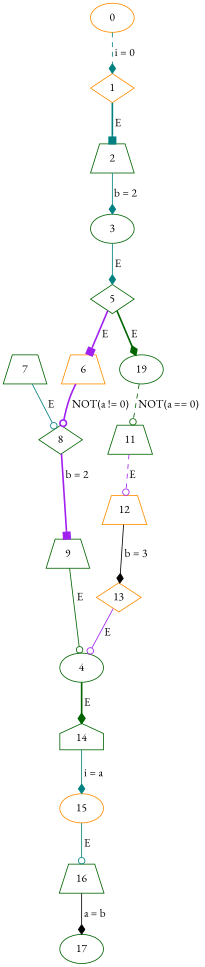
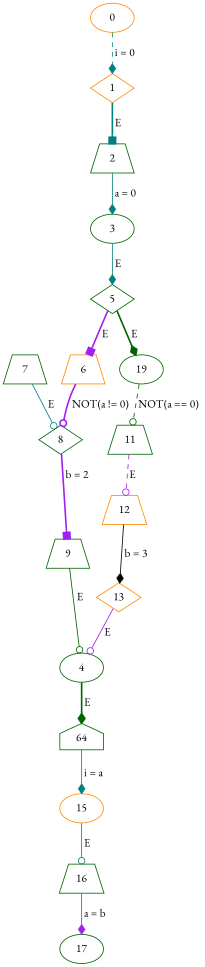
(126, 194) -> (126, 194)
(82, 738) -> (82, 738)
(82, 909) -> (82, 909)
